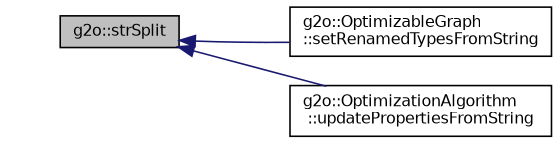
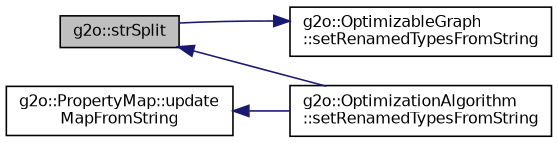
(243, 42) -> (227, 21)
none -> (120, 111)
(421, 111) -> (421, 111)
